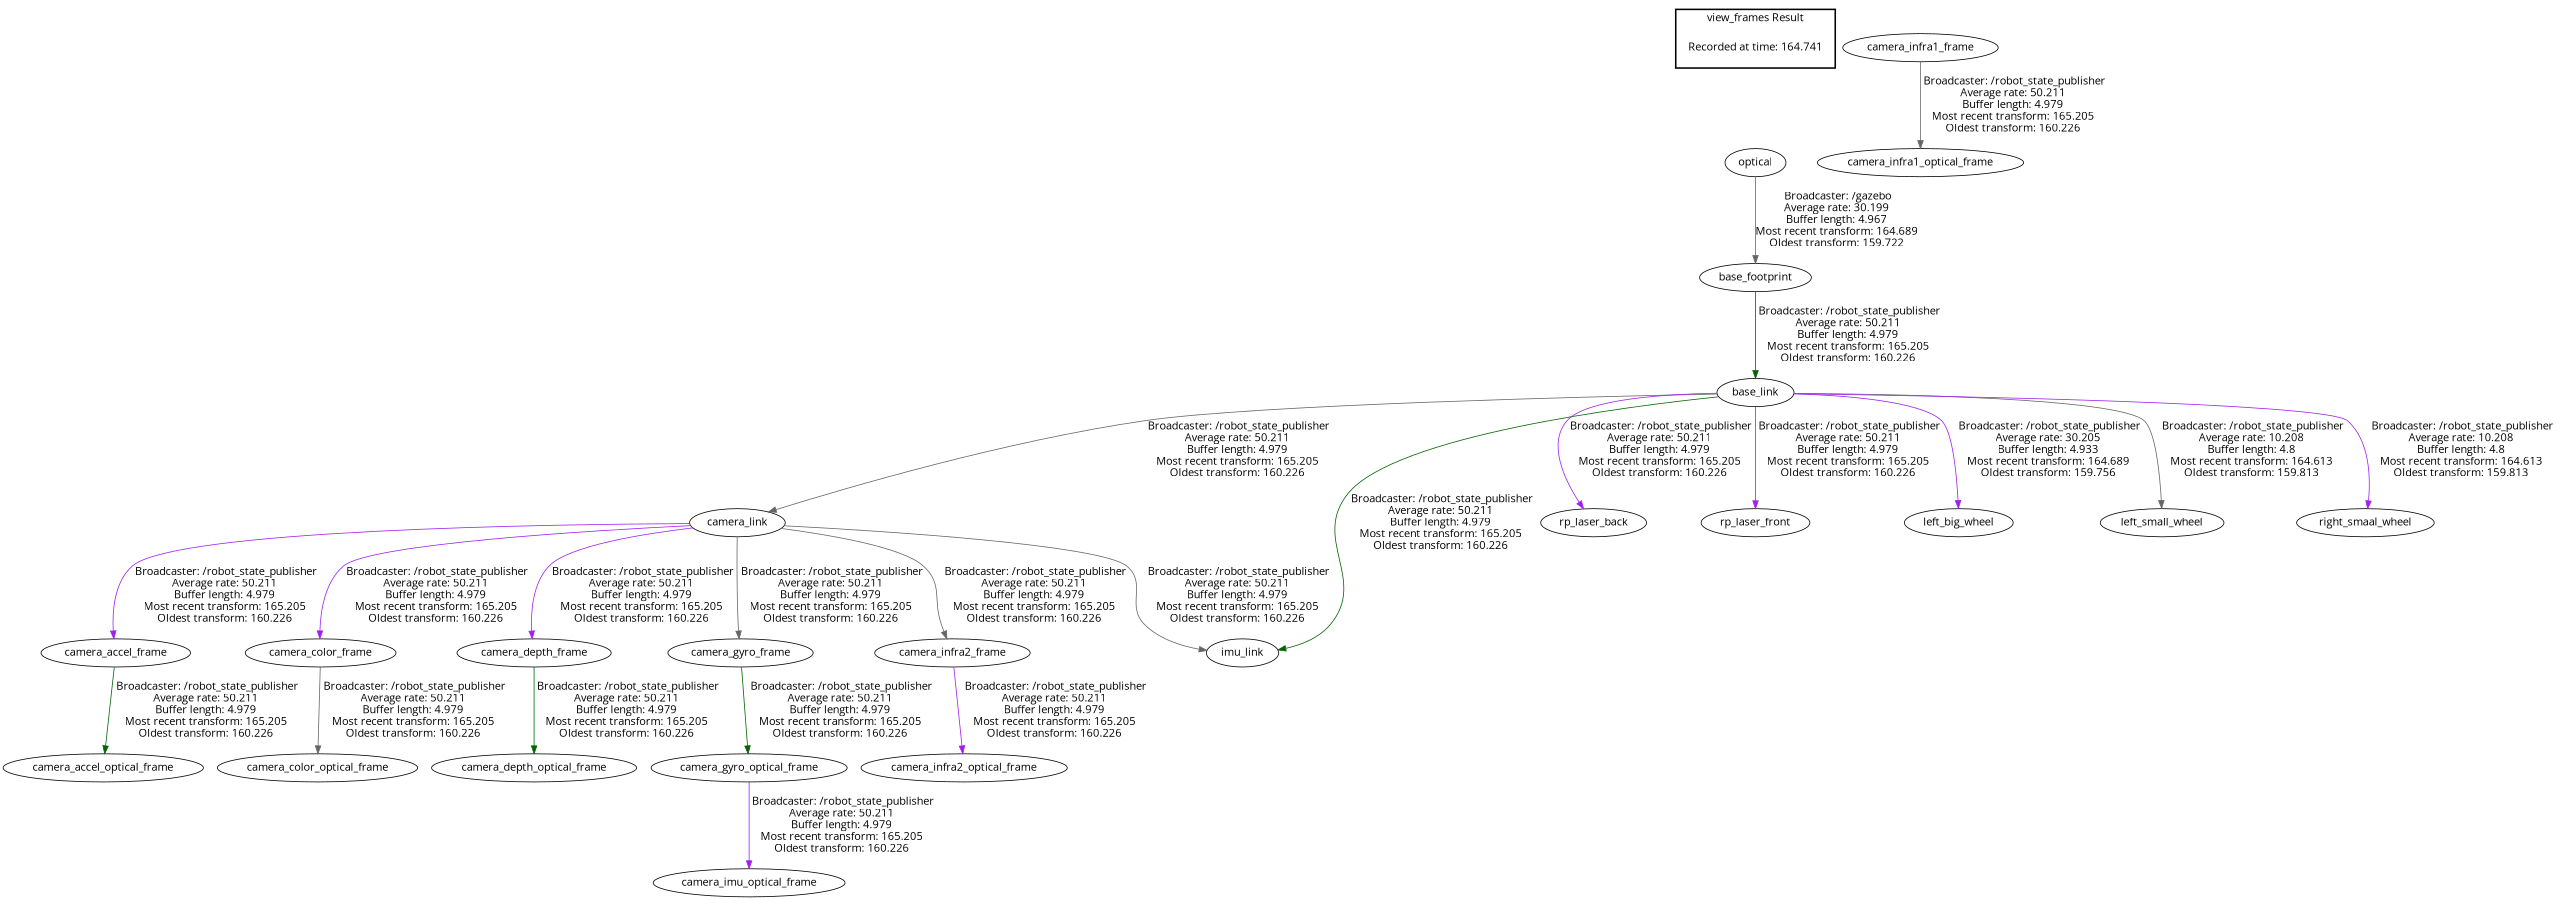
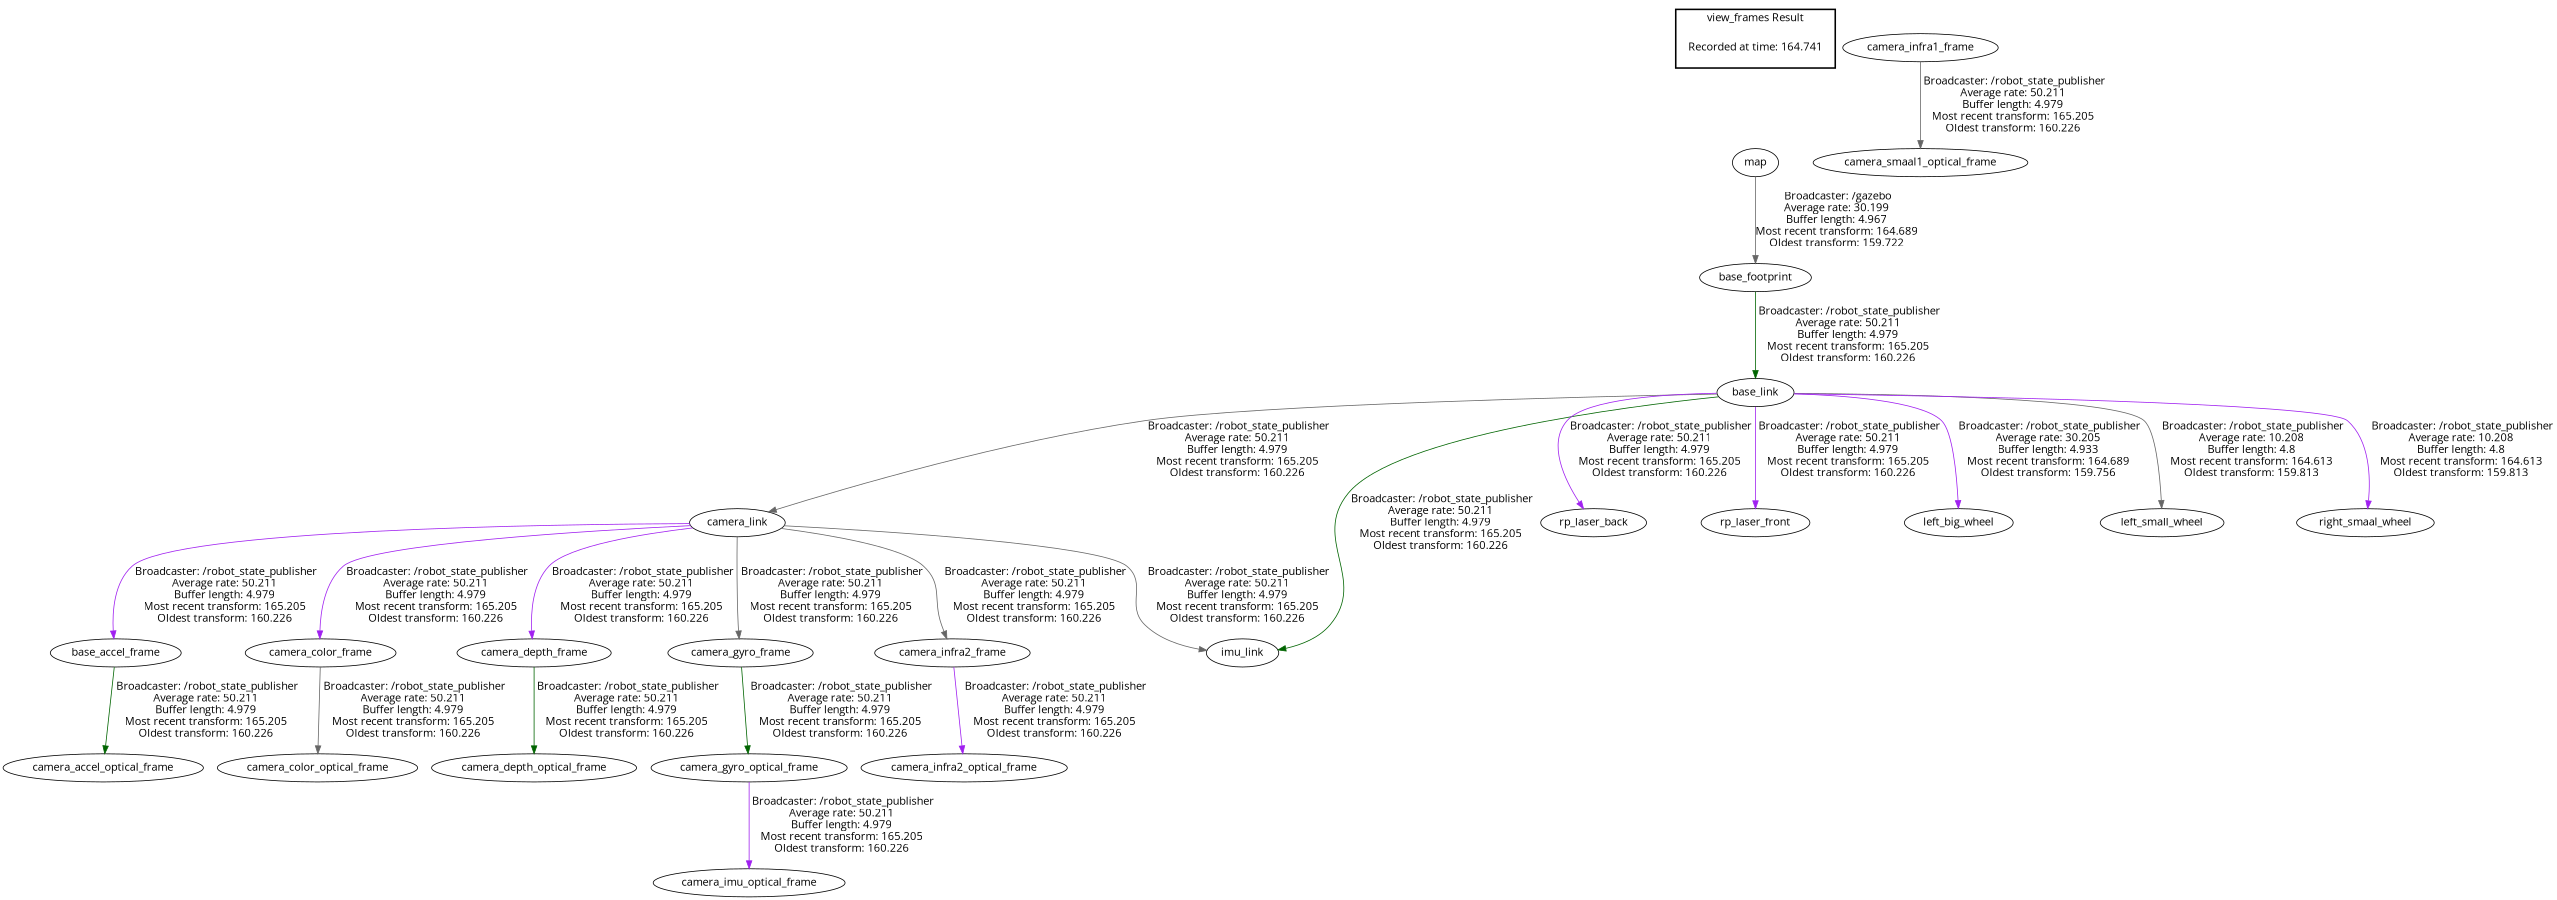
(1755, 163) -> (1755, 163)
(1920, 163) -> (1920, 163)
(116, 653) -> (116, 653)
